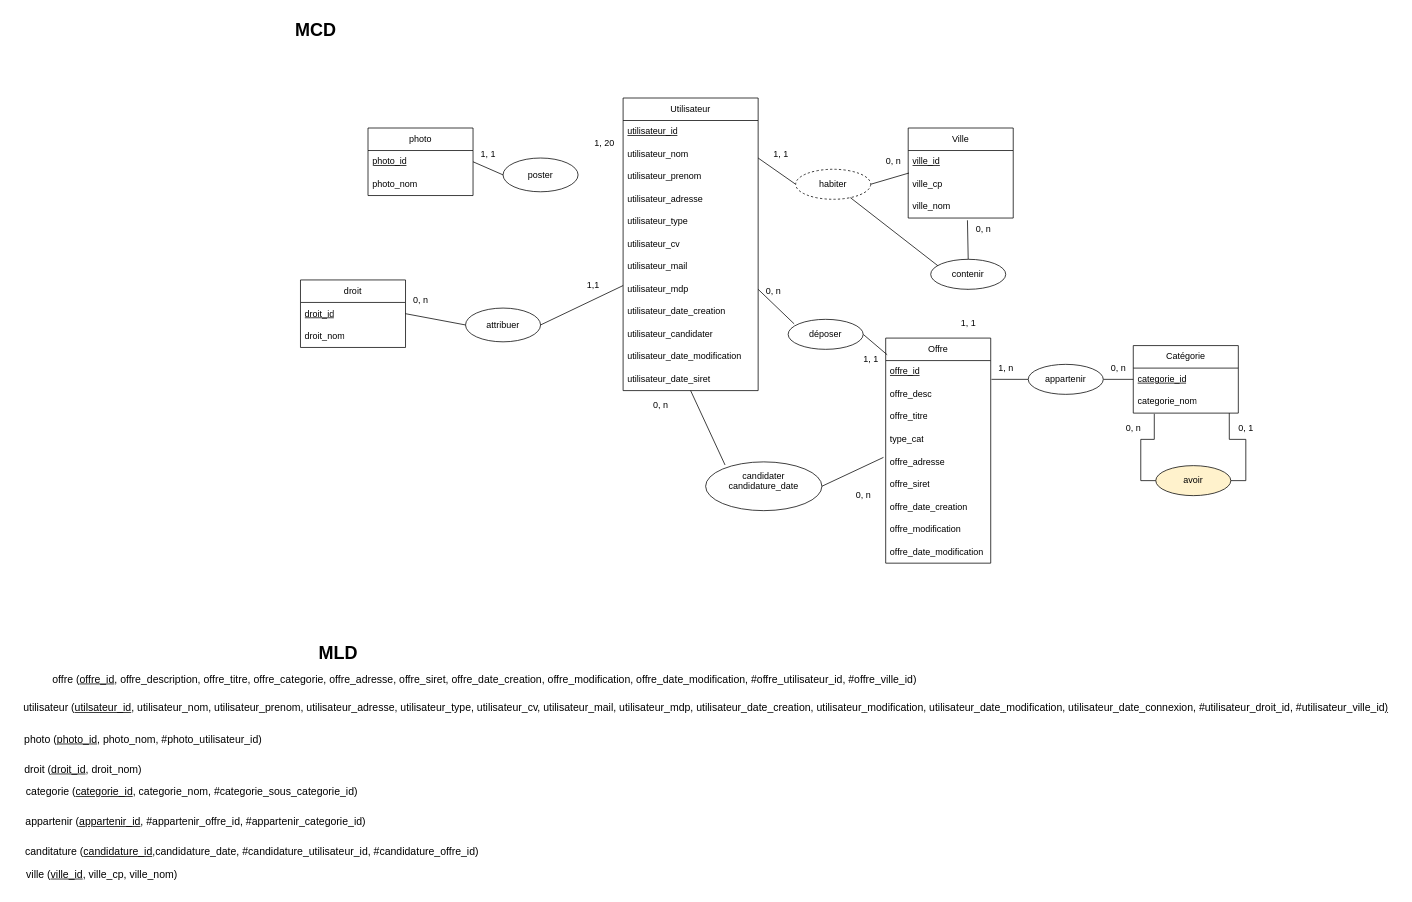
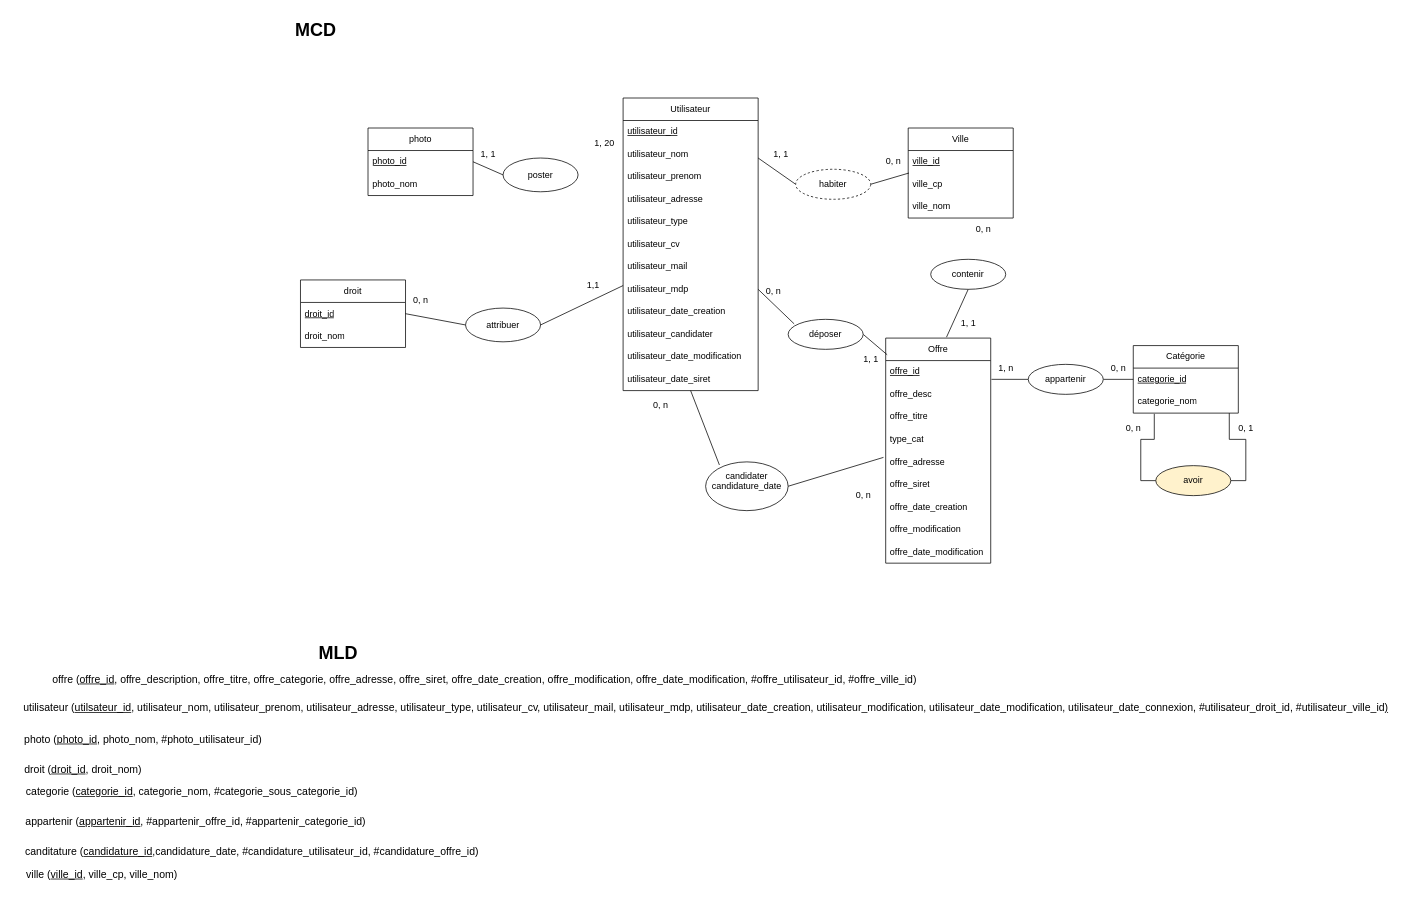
(894, 232) -> (957, 313)
(967, 240) -> none
(764, 486) -> (747, 486)
